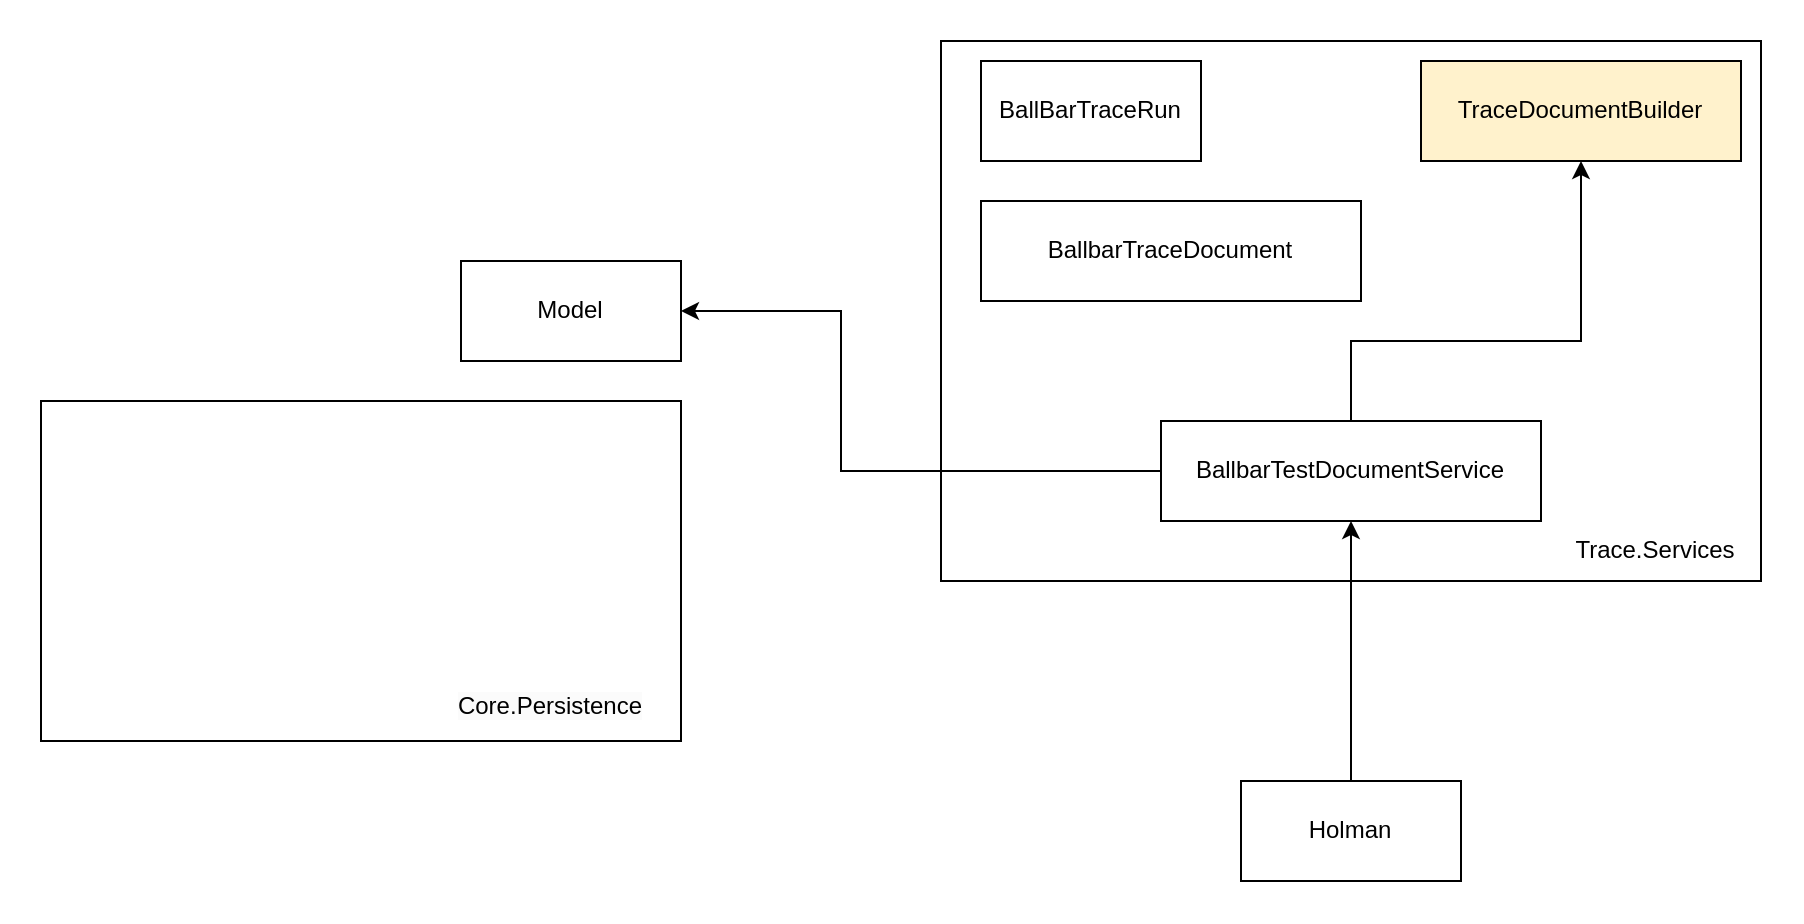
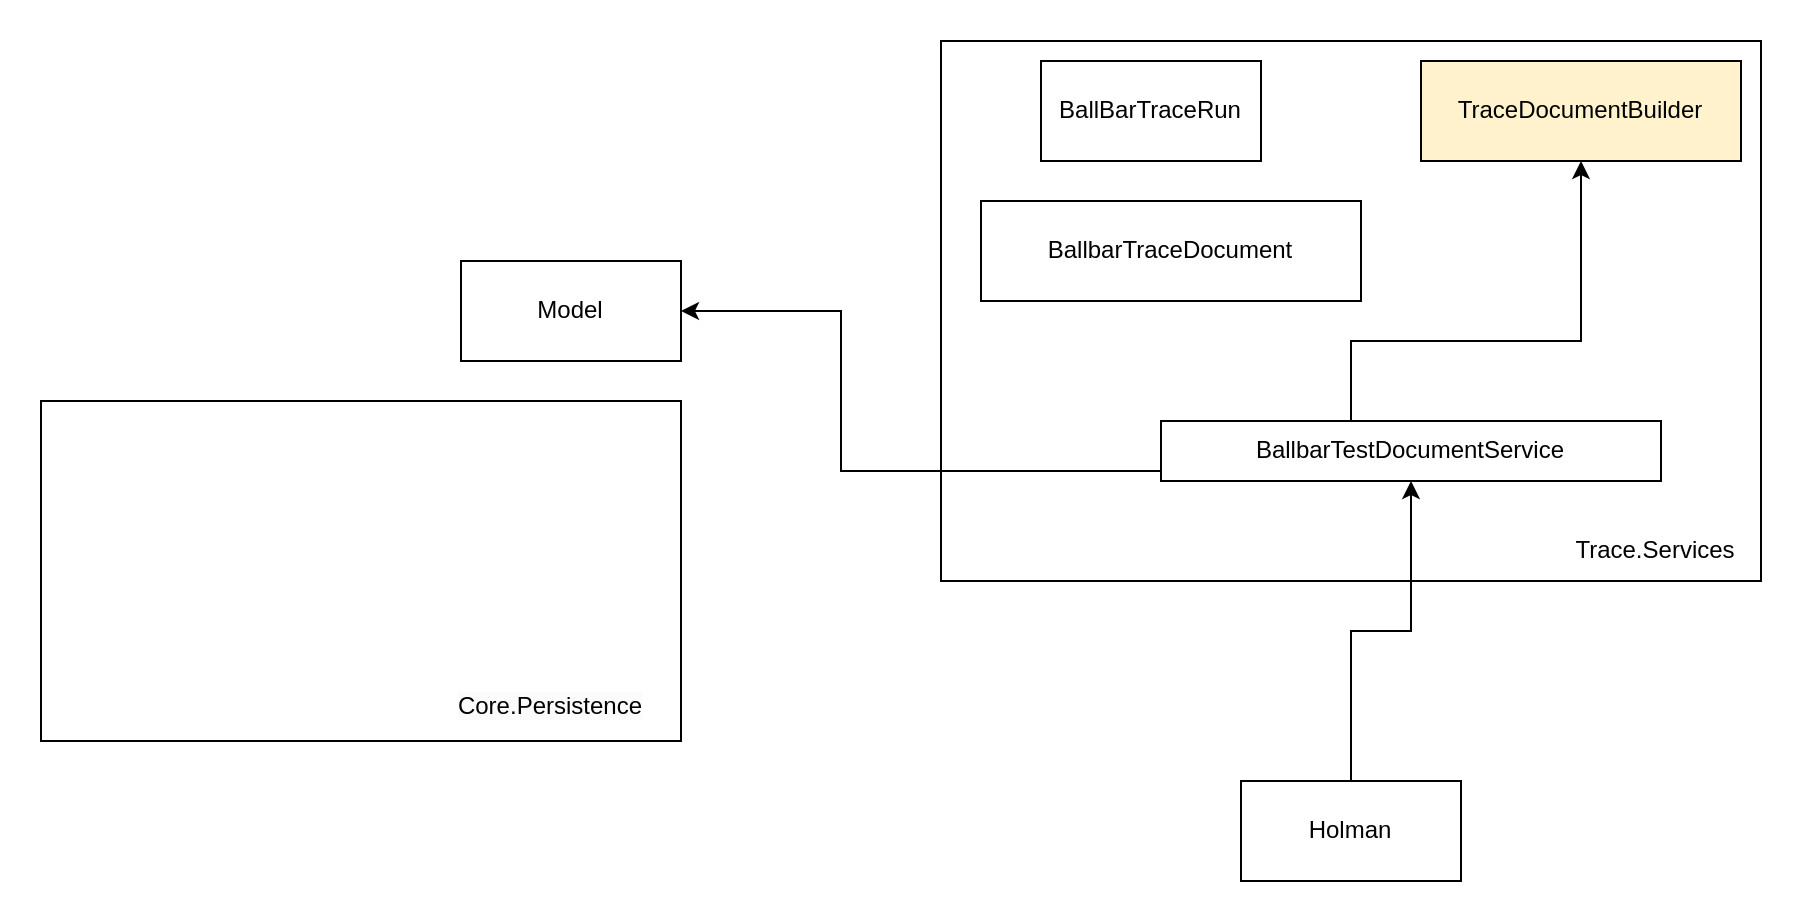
(1091, 111) -> (1151, 111)
(1351, 471) -> (1411, 451)
